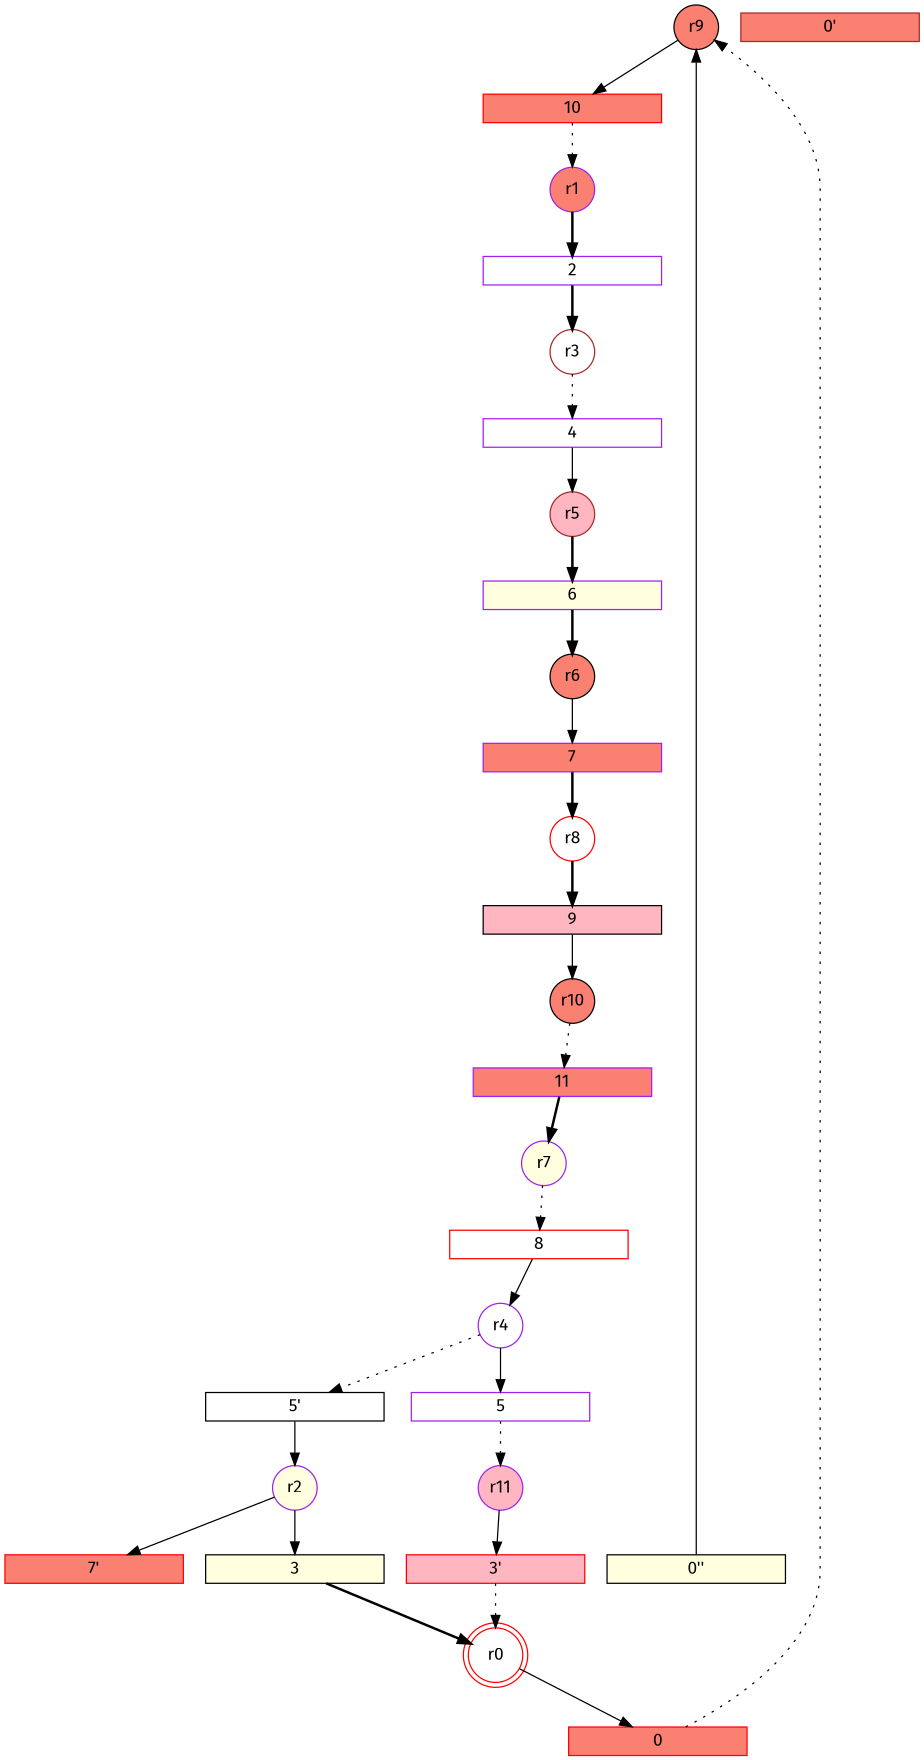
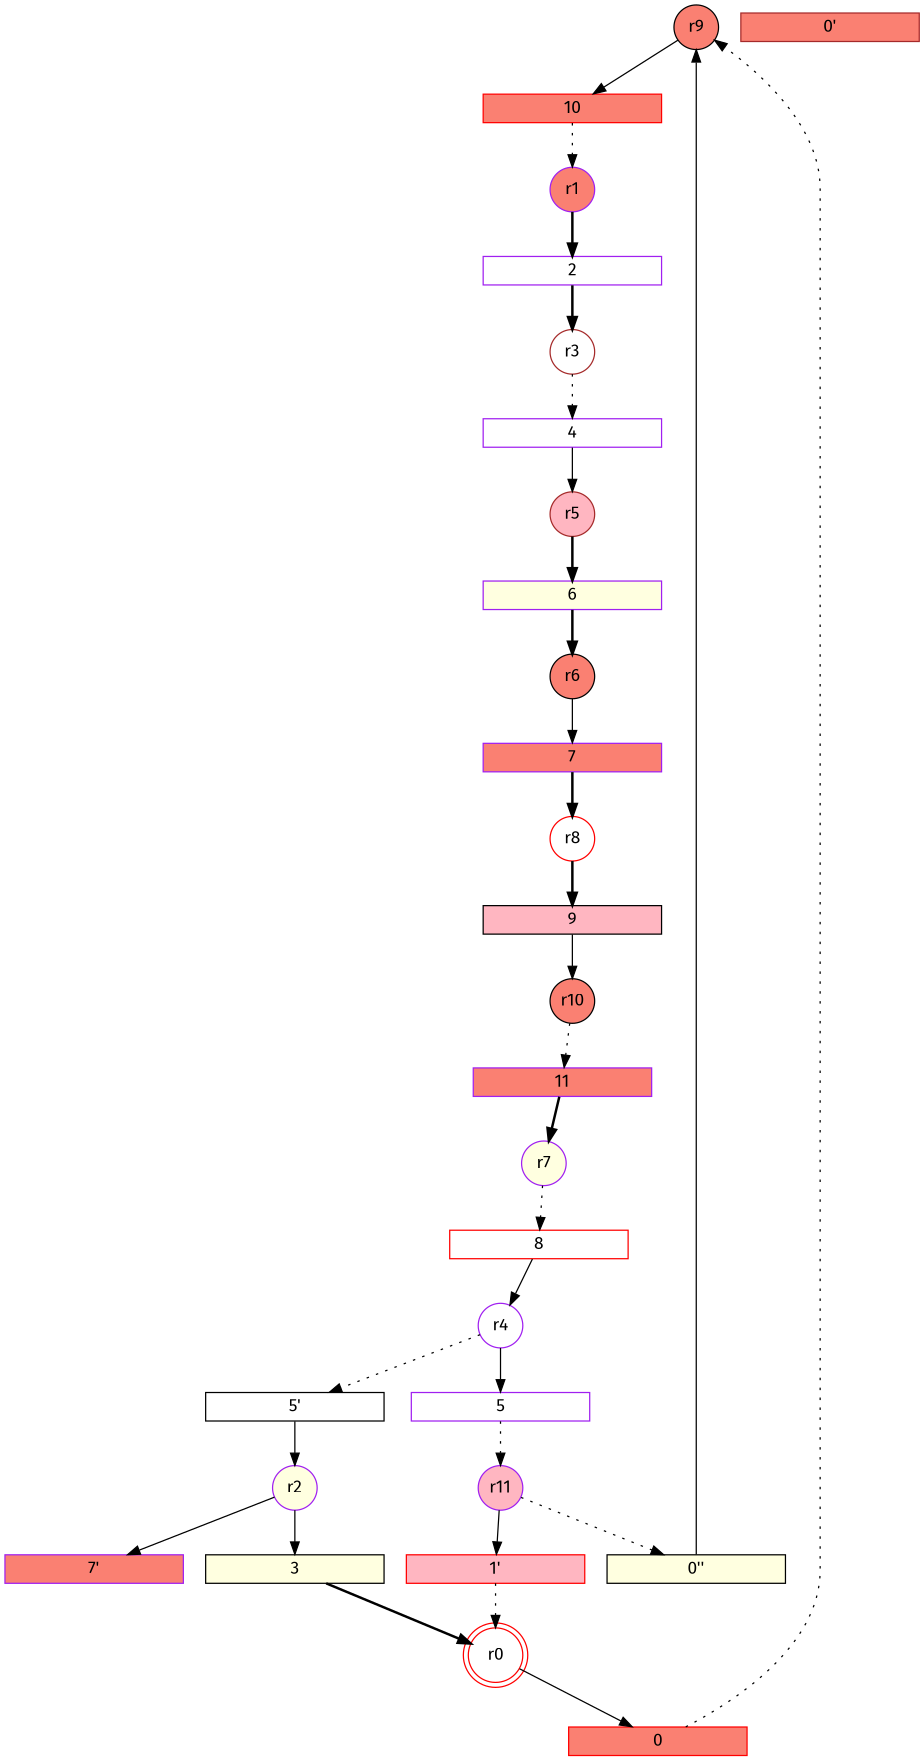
none -> (587, 1524)
(94, 1569) -> (94, 1569)
(496, 1569) -> (496, 1569)
